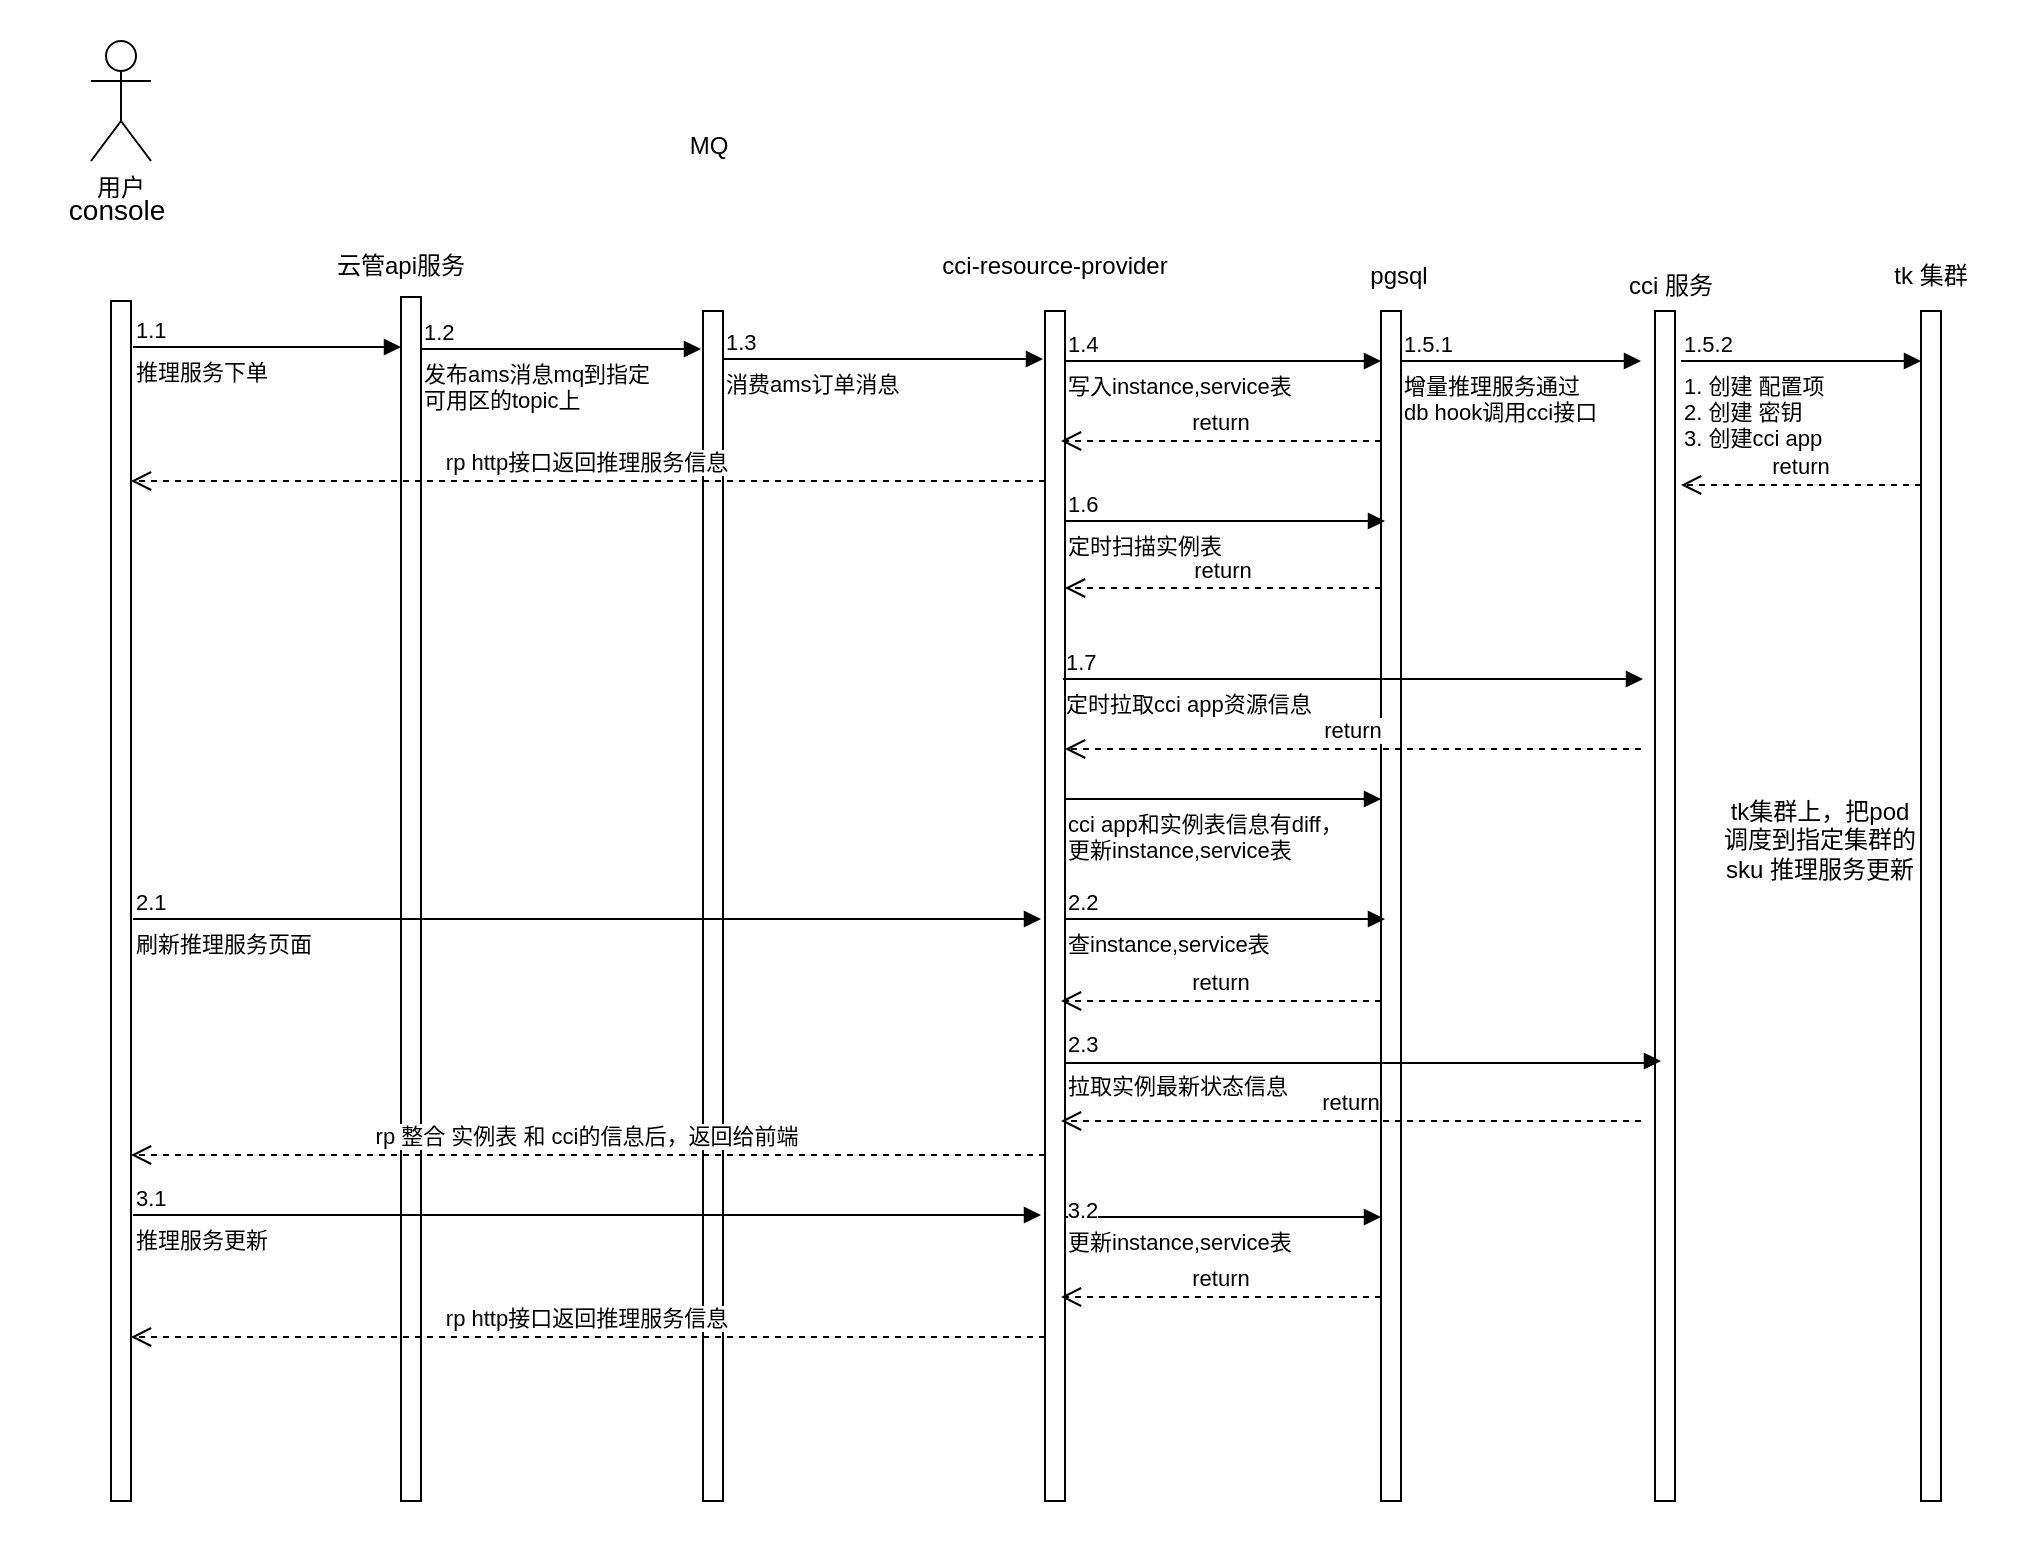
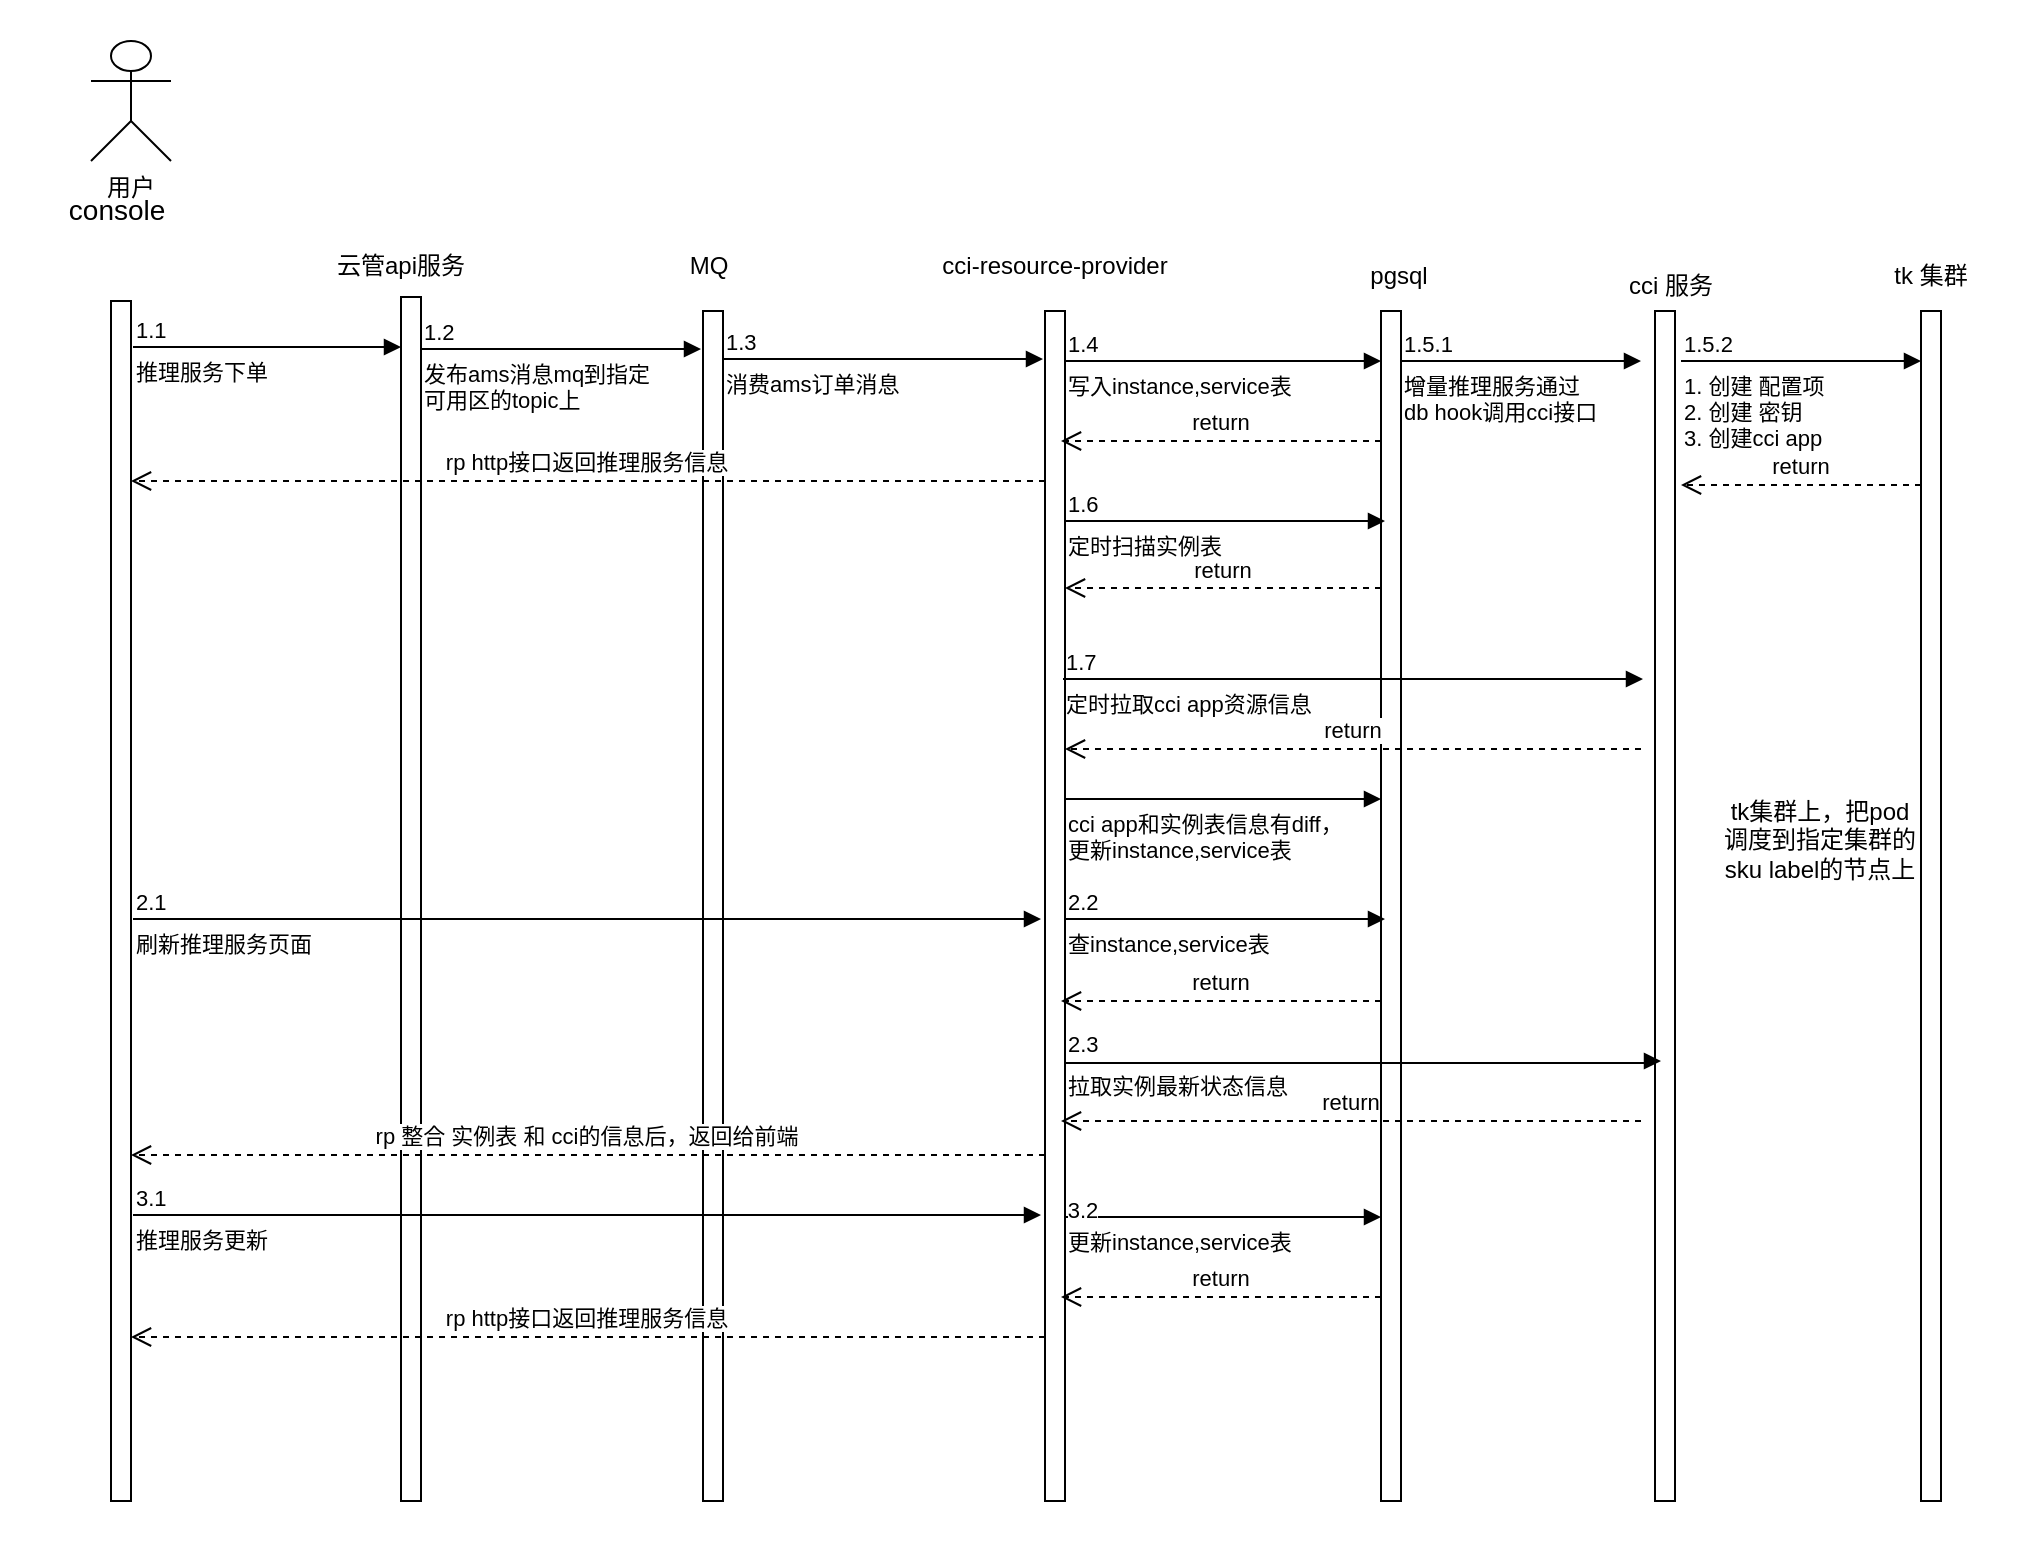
(121, 101) -> (131, 101)
(709, 147) -> (709, 267)
(1821, 841) -> (1821, 841)
